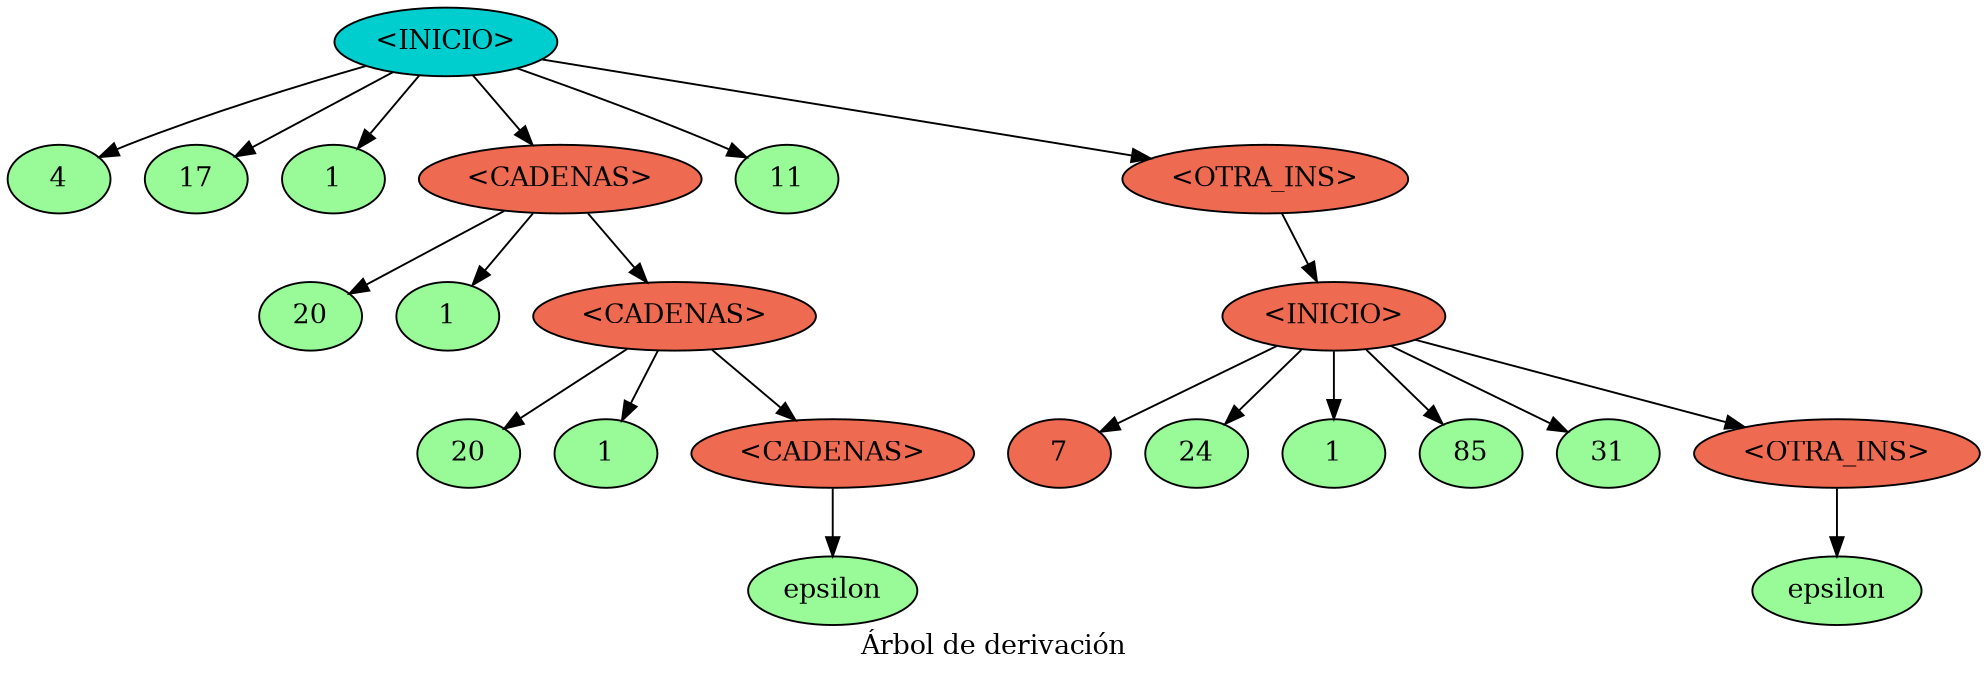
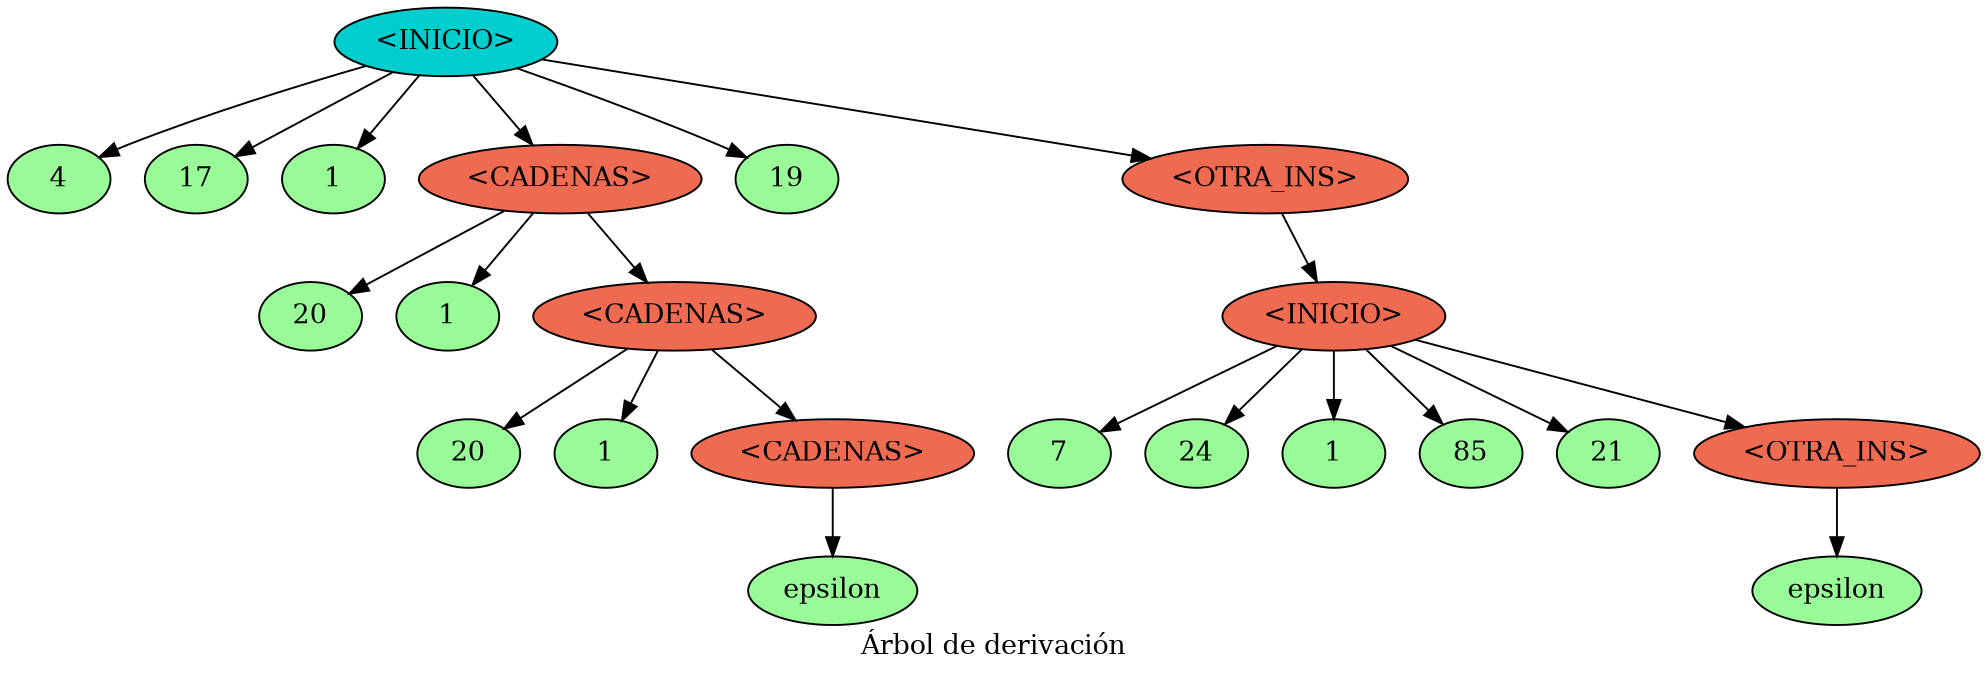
(787, 179) -> (787, 179)
(1059, 454) -> (1059, 454)
(1608, 454) -> (1608, 454)
